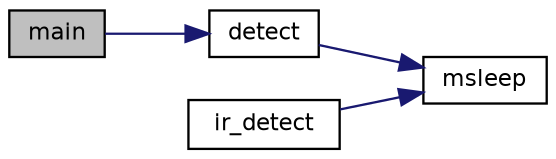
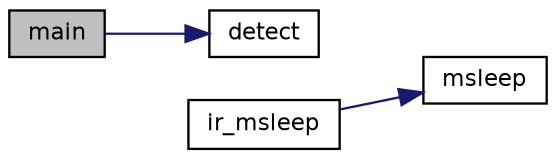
(359, 54) -> none
(264, 124) -> (264, 124)
